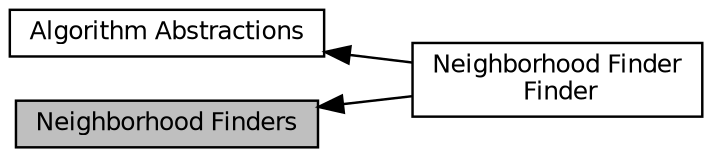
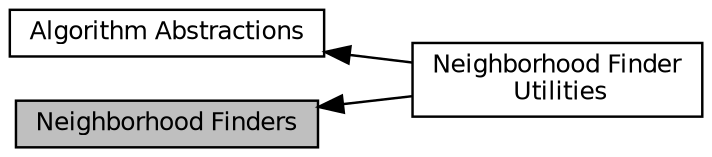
(557, 80) -> (557, 80)
